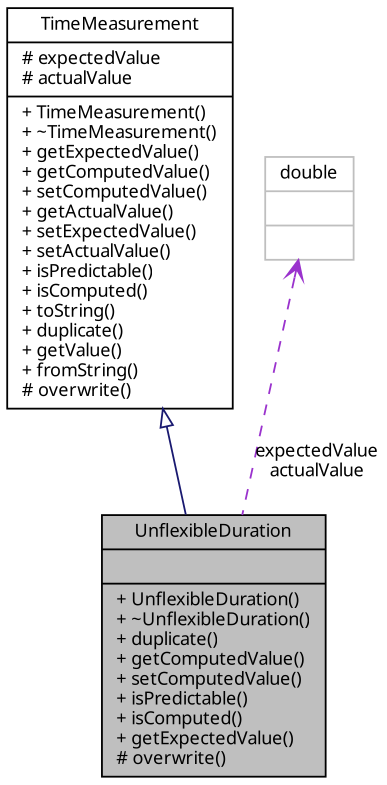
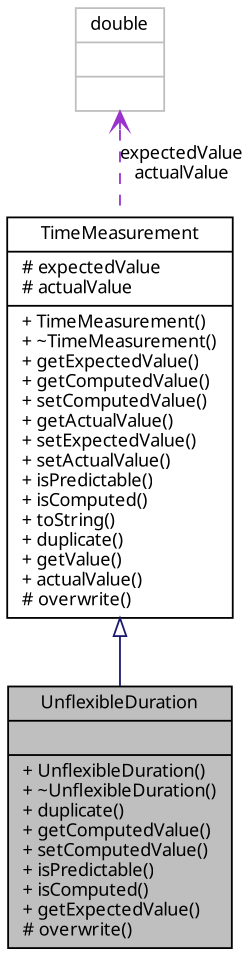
(80, 371) -> (82, 580)
(268, 396) -> (120, 173)
